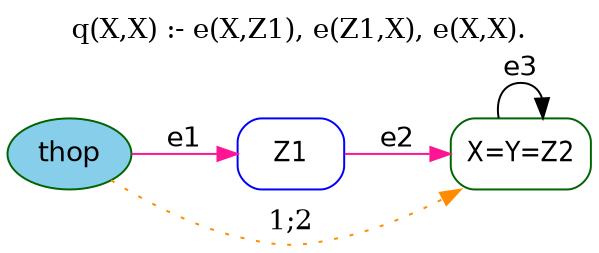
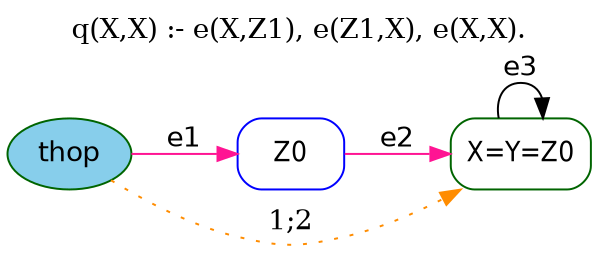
(291, 154) -> (291, 154)
(521, 154) -> (521, 154)
